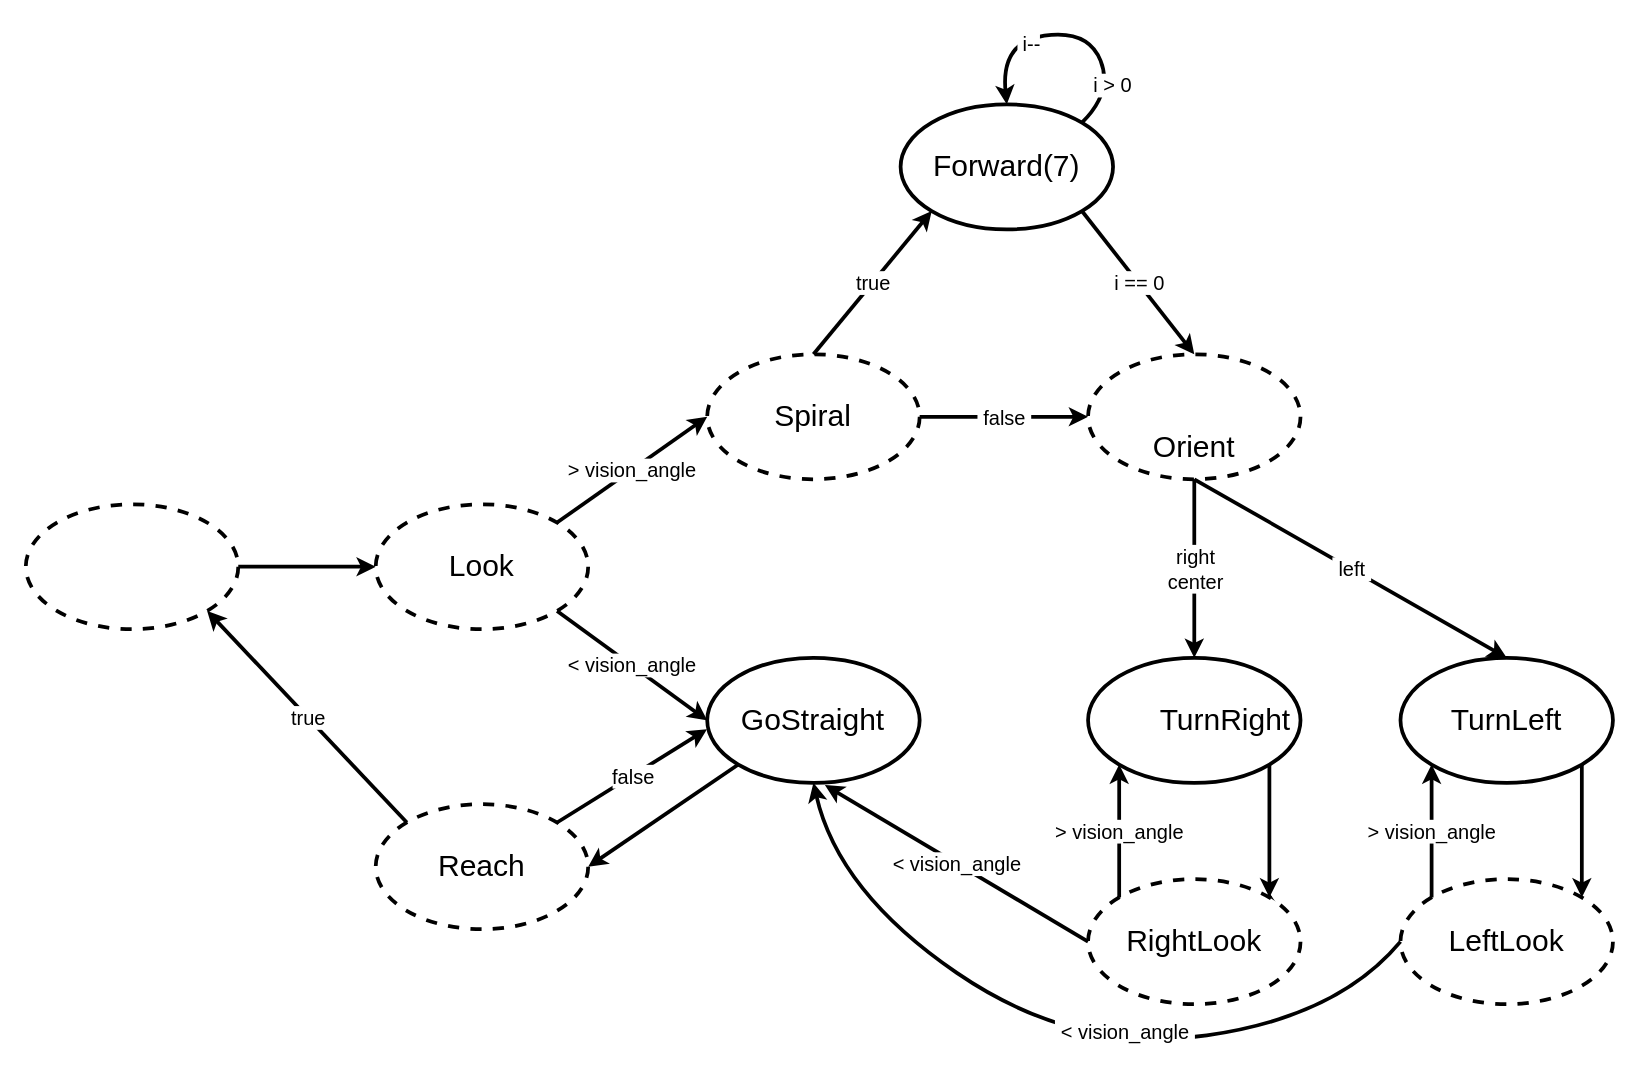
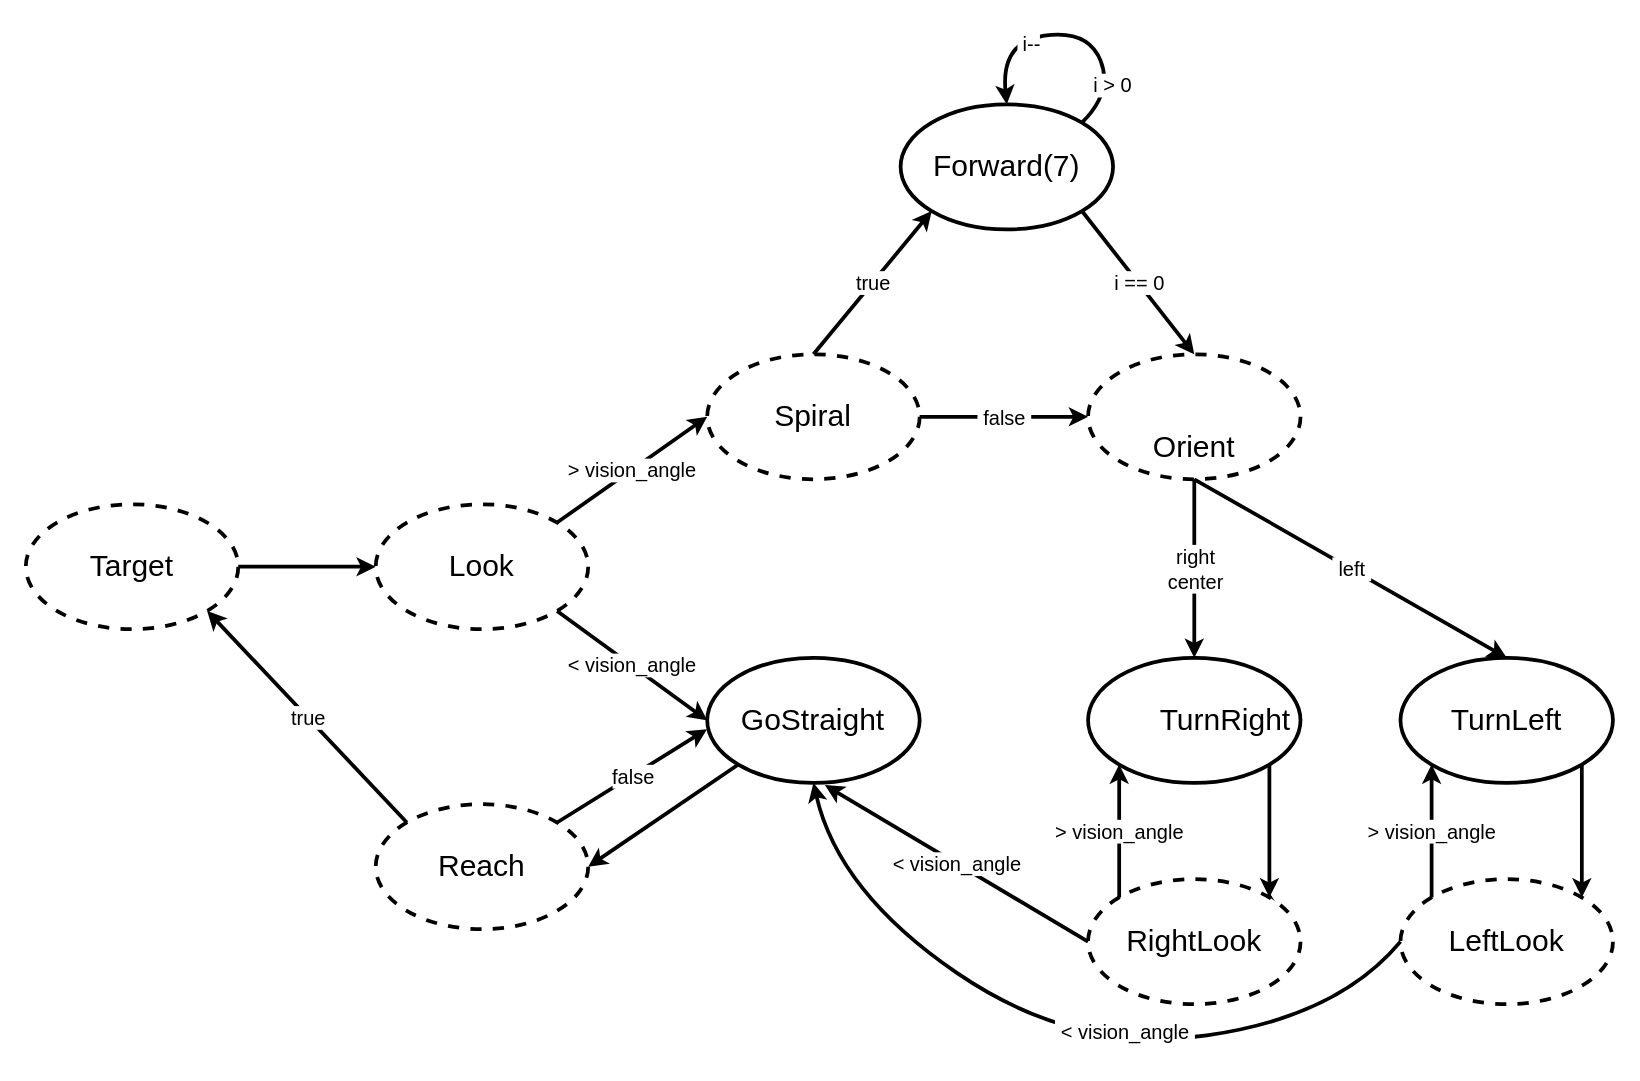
none -> (132, 567)
